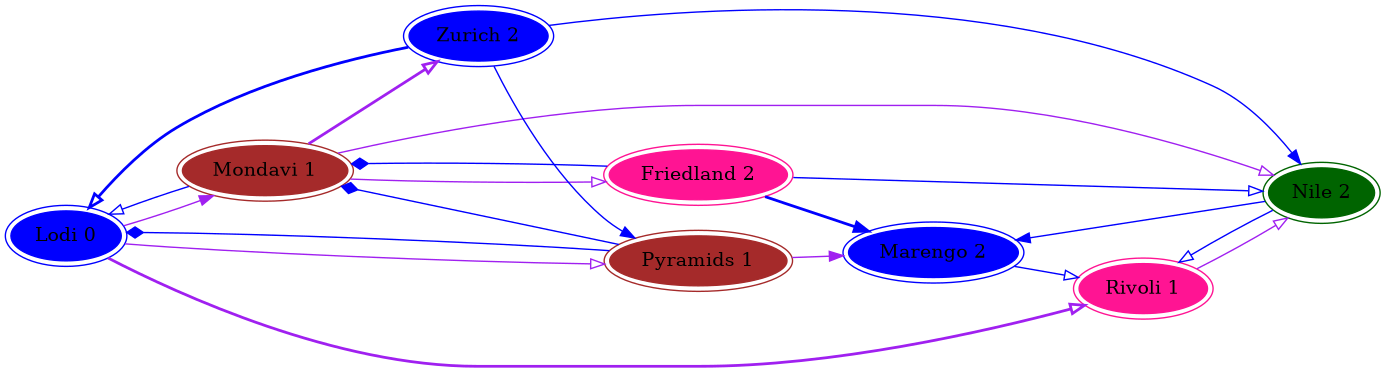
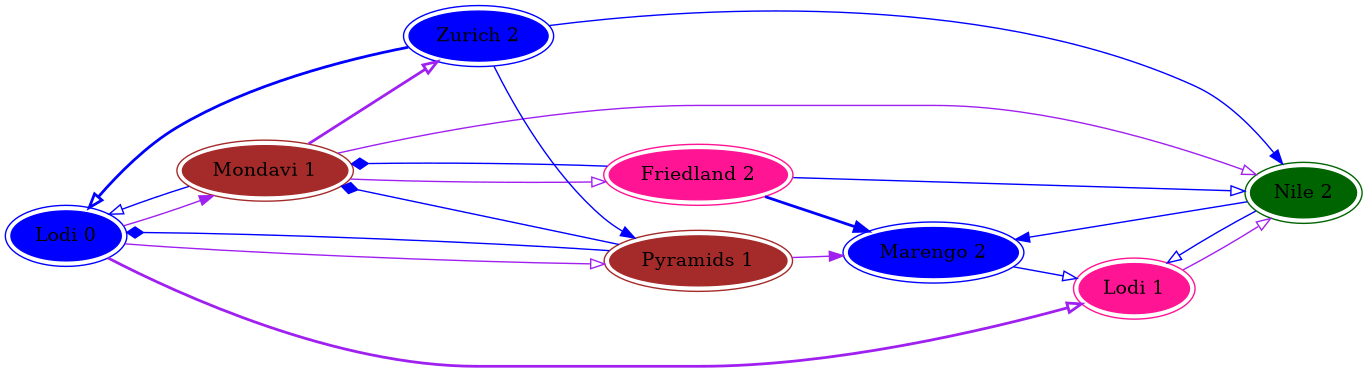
(1143, 289) -> (1134, 289)
